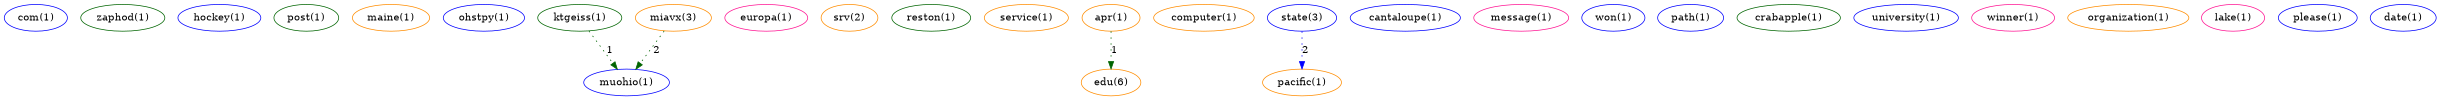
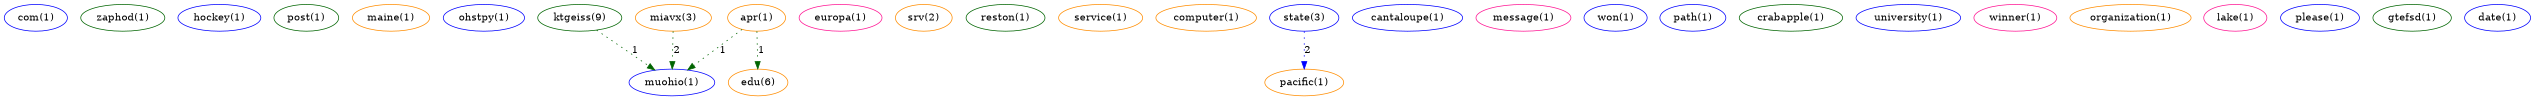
(580, 18) -> (580, 18)
none -> (2412, 18)
none -> (718, 47)
